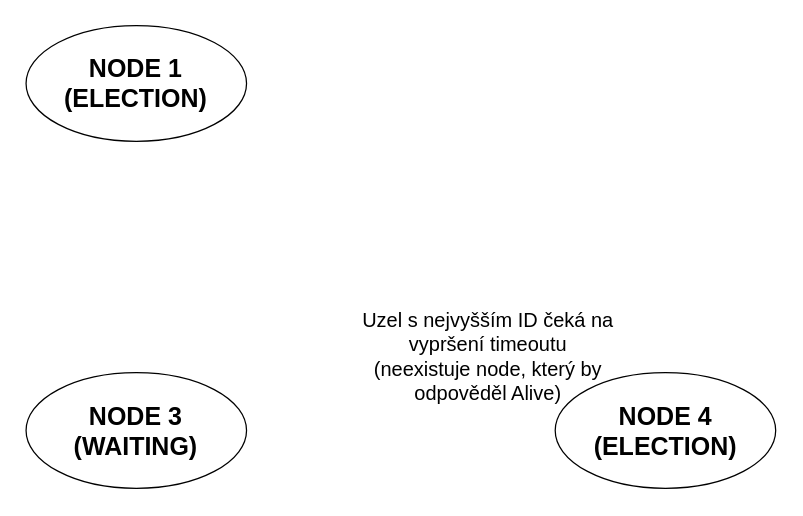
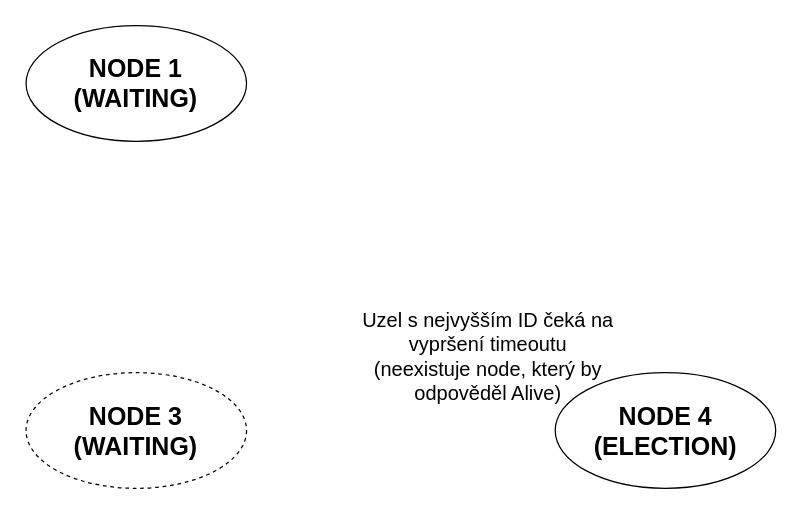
(136, 83) -> (136, 83)
(136, 431) -> (136, 431)
